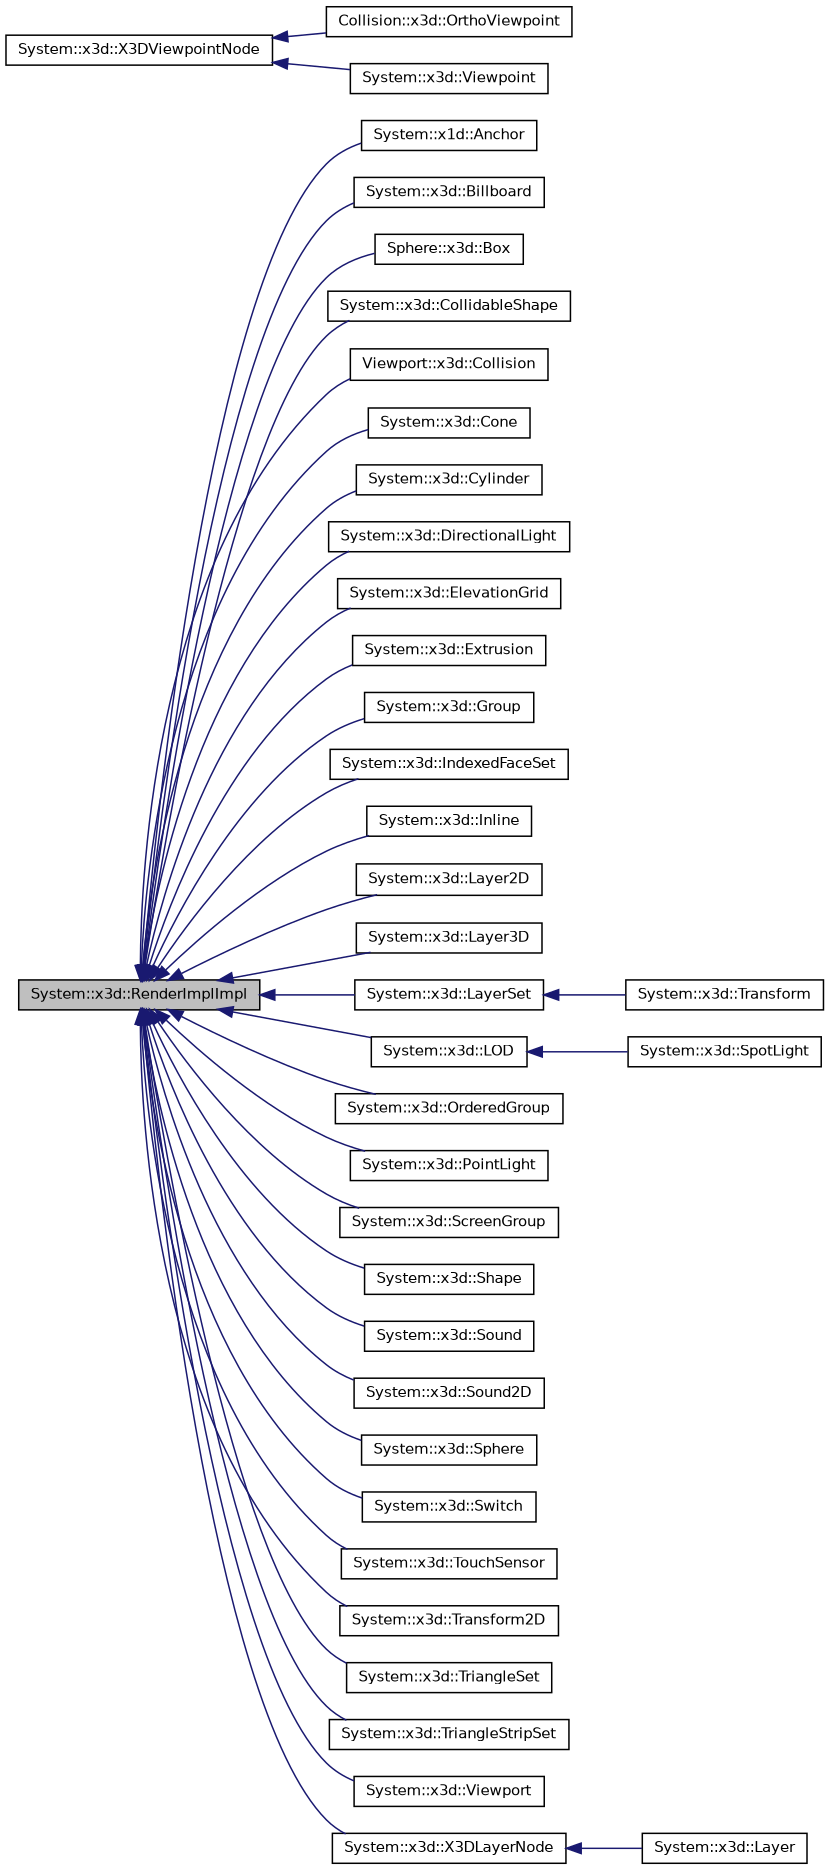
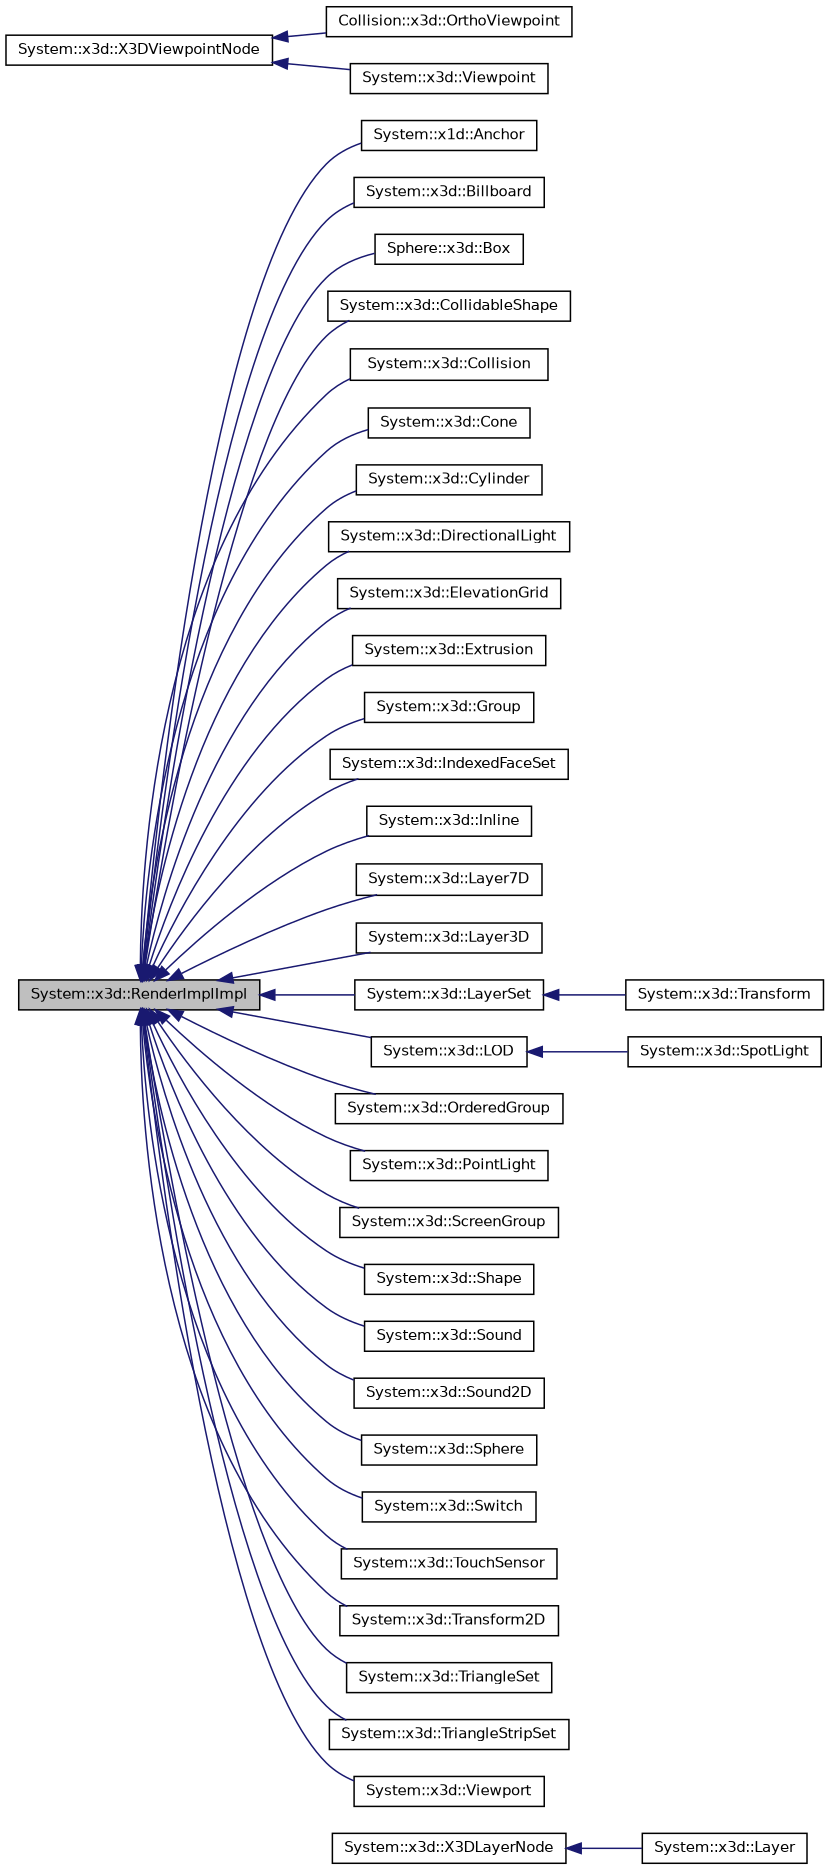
(449, 365) -> (449, 365)
(449, 880) -> (449, 880)
(199, 1445) -> none
